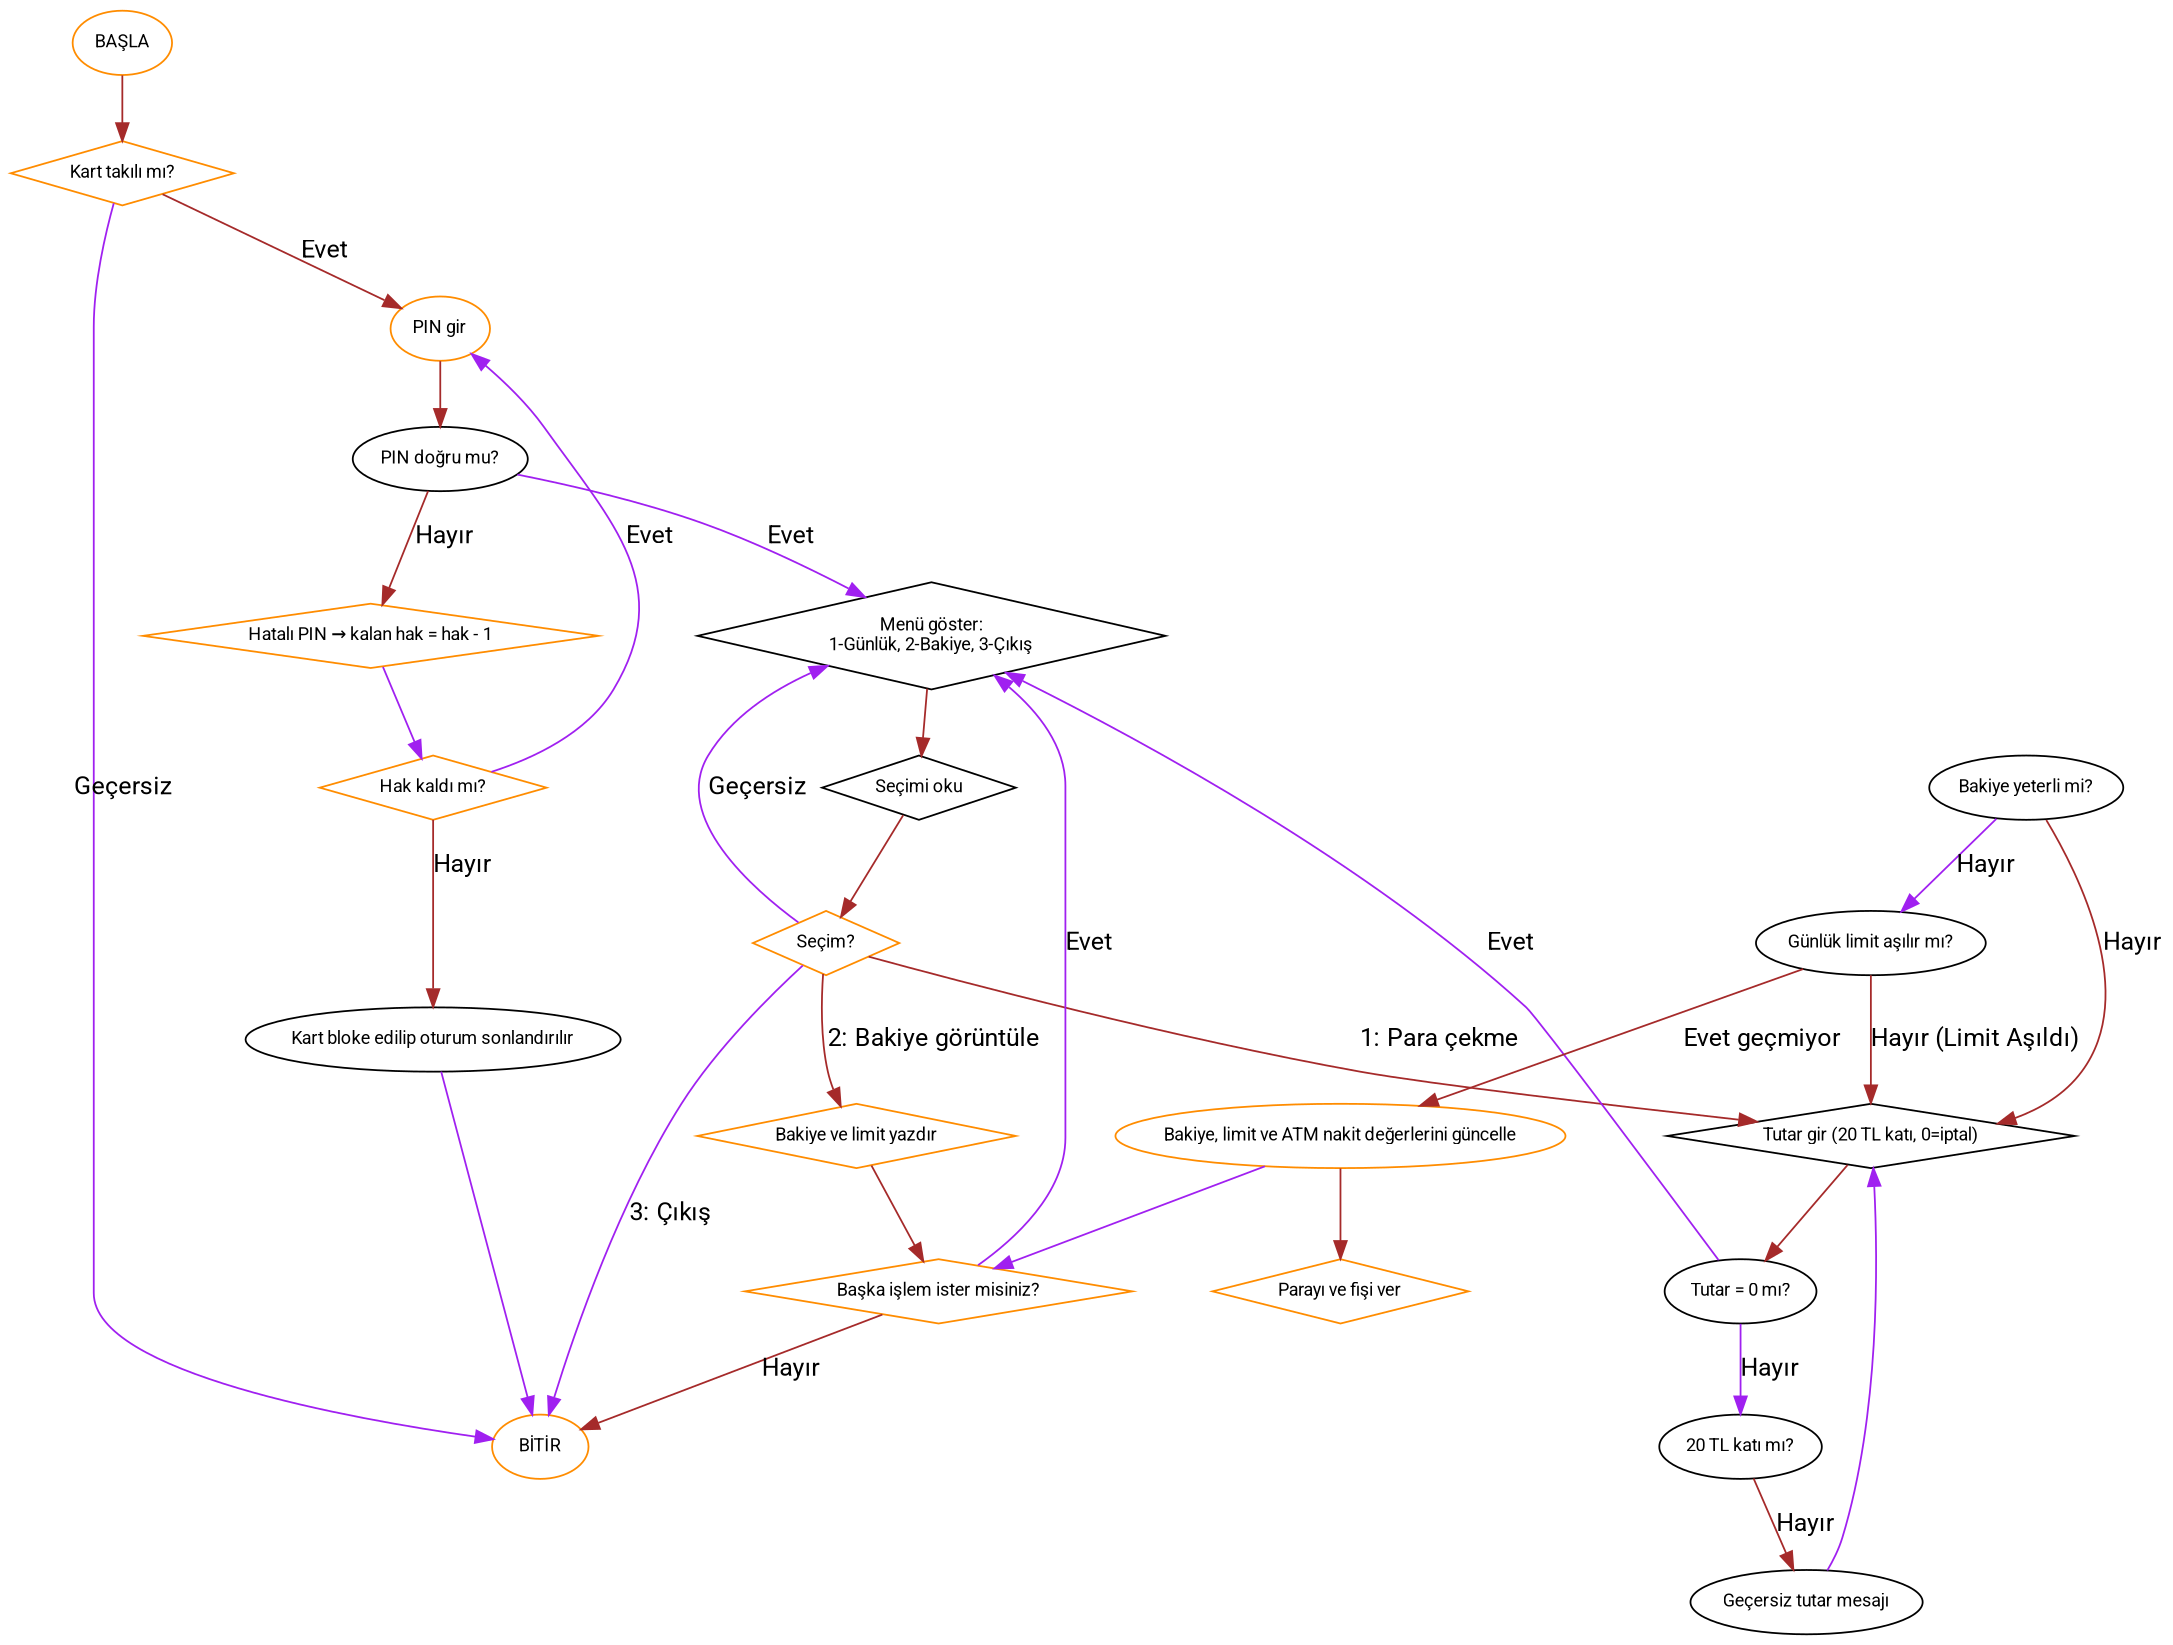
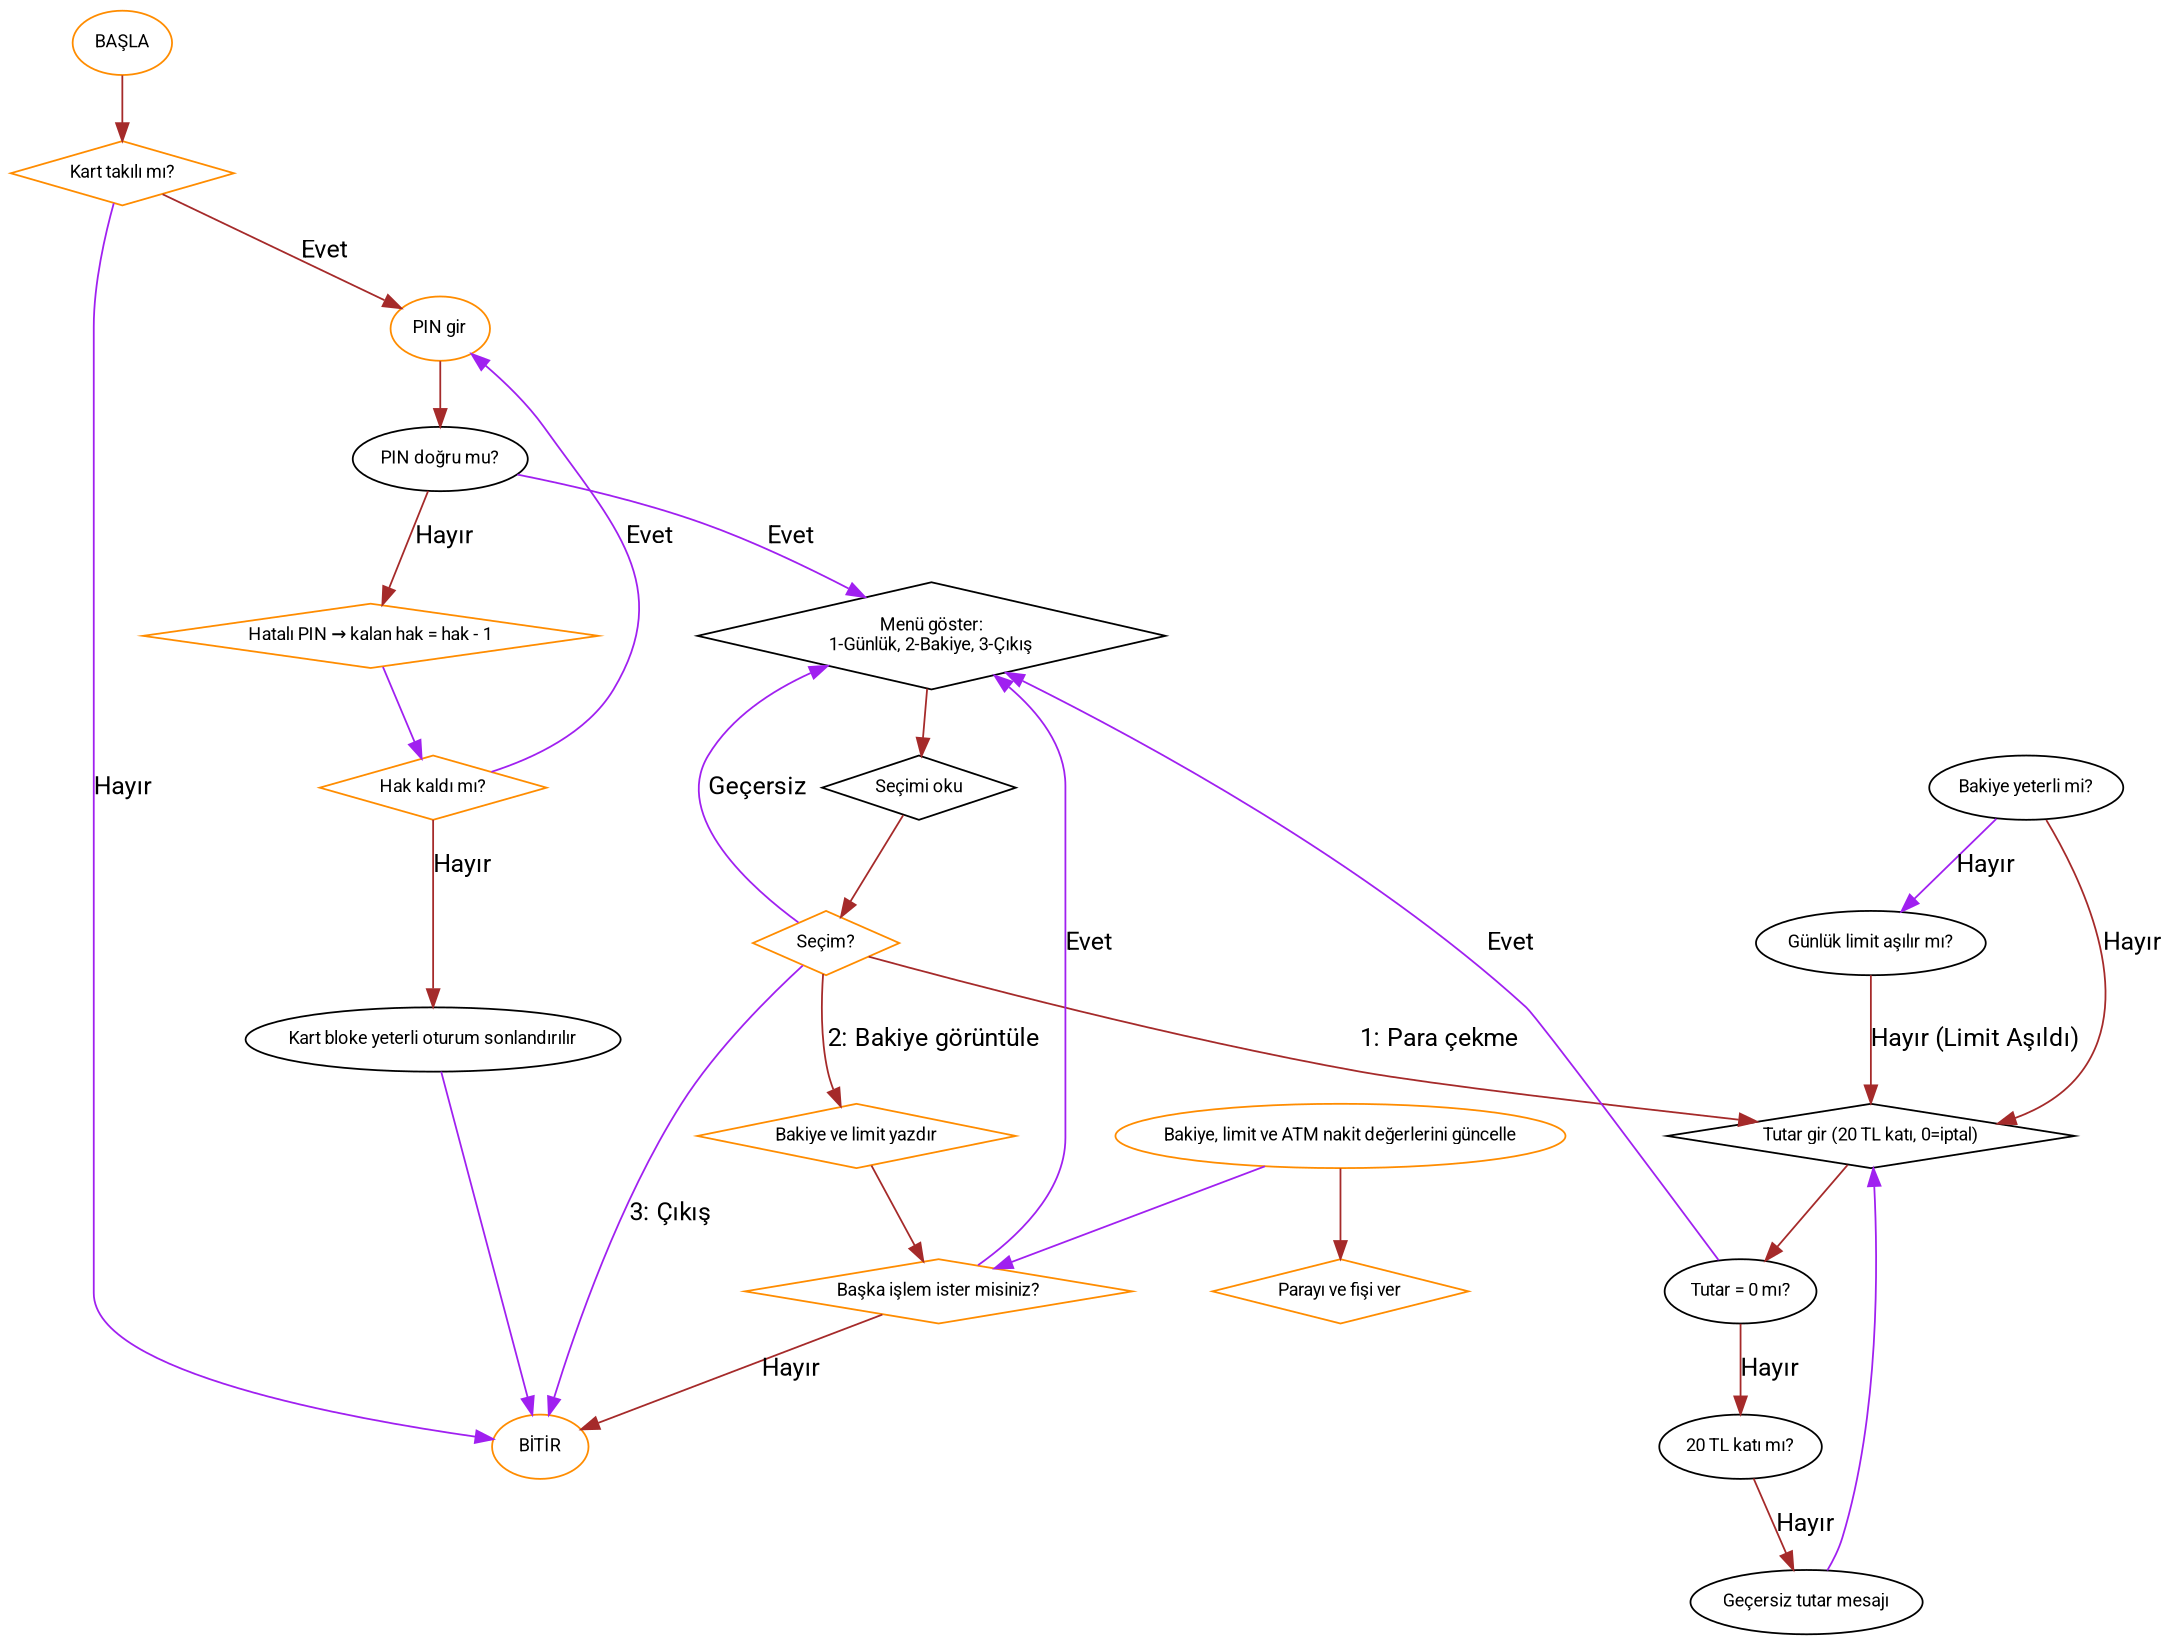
(123, 788) -> (123, 788)
(1620, 1034) -> none
(433, 1040) -> (433, 1040)
(1741, 1360) -> (1741, 1360)
